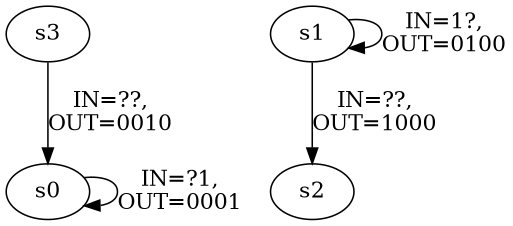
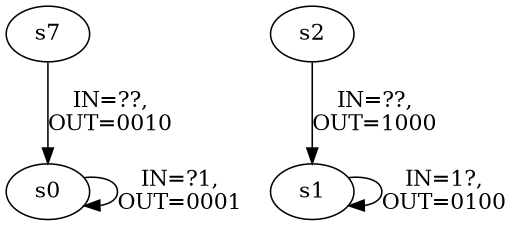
(48, 34) -> (48, 34)
(312, 105) -> (312, 105)
